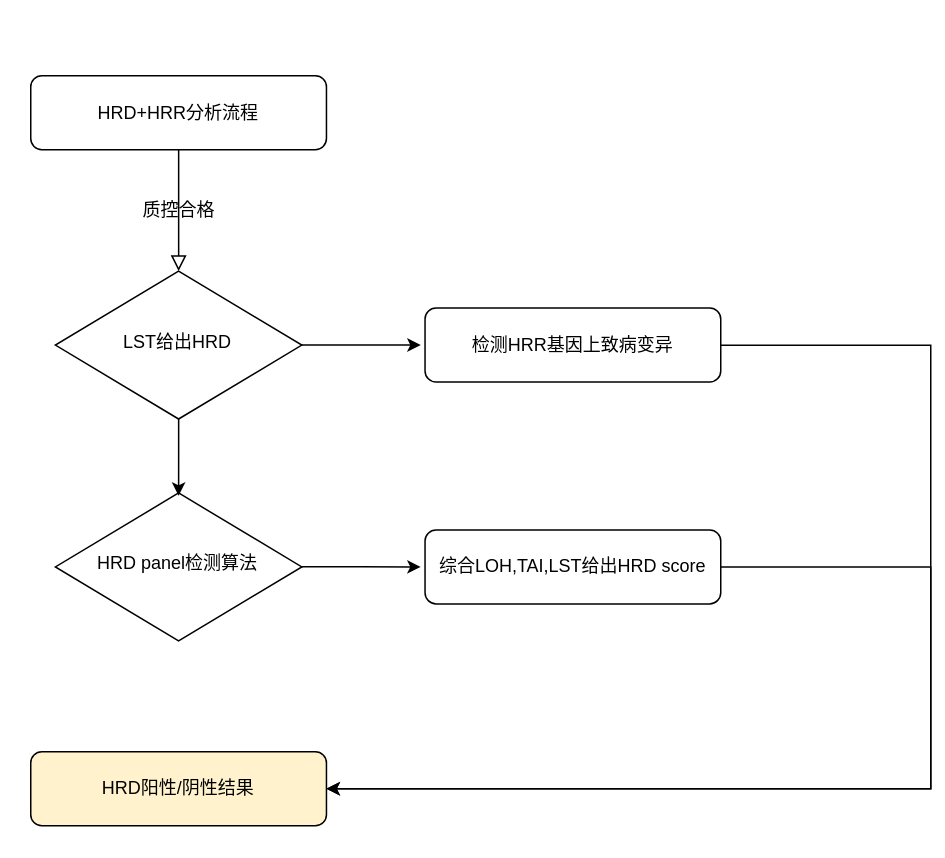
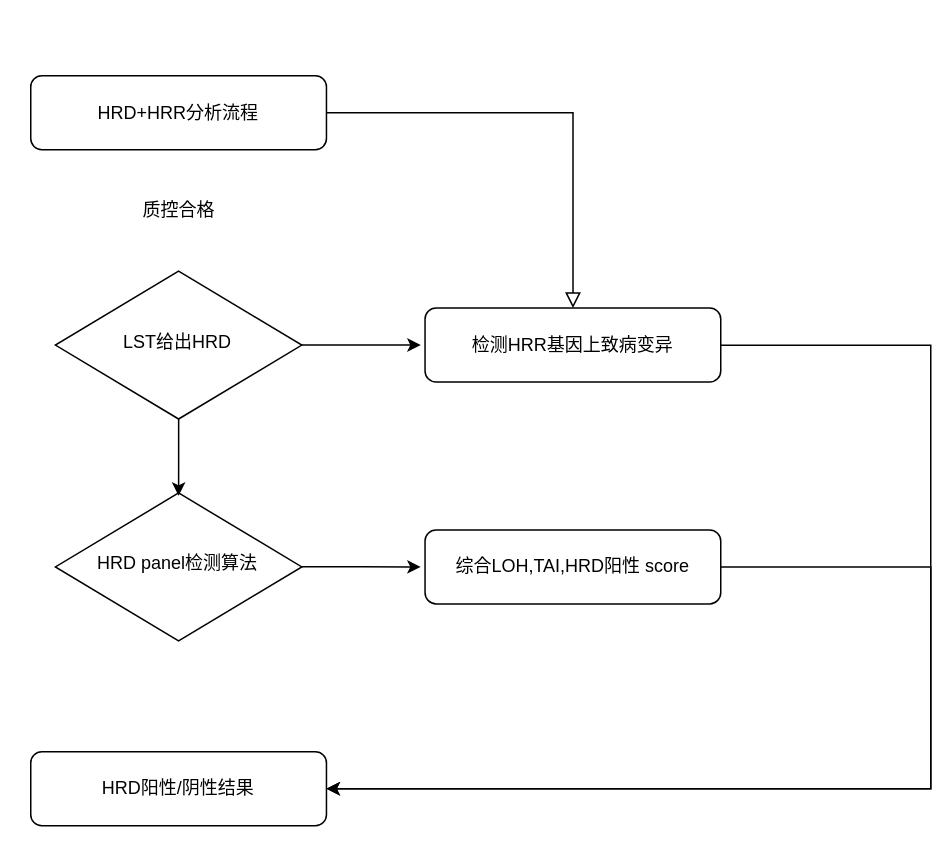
(179, 202) -> (540, 113)
(573, 566) -> (573, 566)
(179, 789) -> (179, 789)
